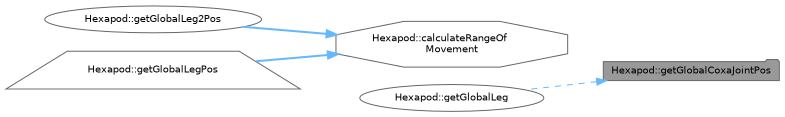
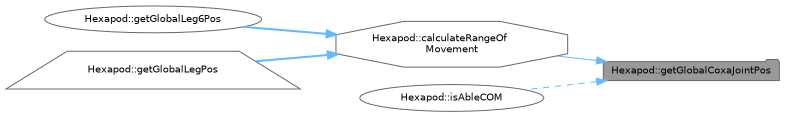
(153, 19) -> (153, 19)
none -> (576, 58)
(452, 98) -> (452, 98)
